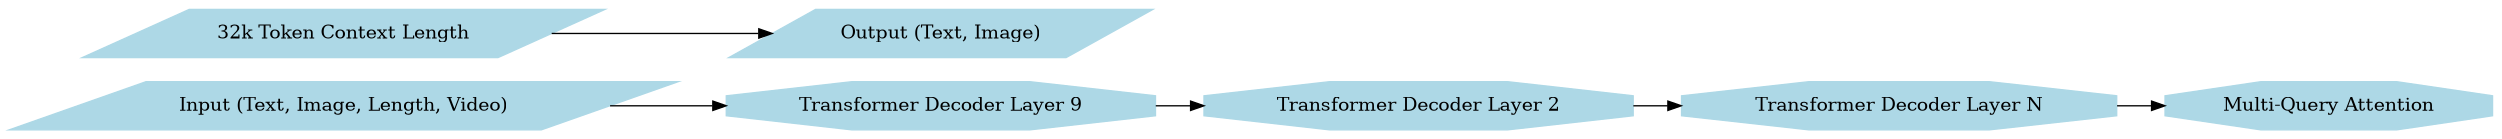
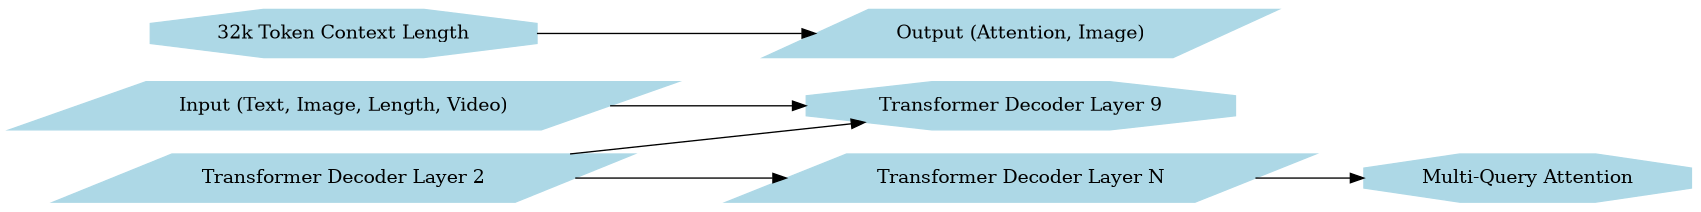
(344, 33) -> (344, 33)
(941, 33) -> (1021, 33)
(1173, 106) -> (711, 139)
(1419, 106) -> (344, 178)
(1899, 106) -> (1021, 178)
